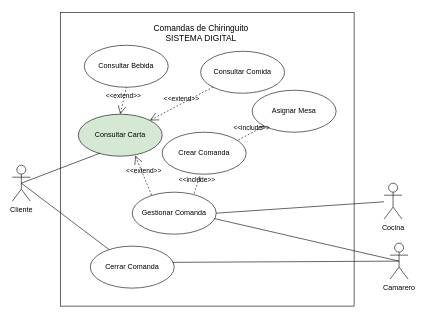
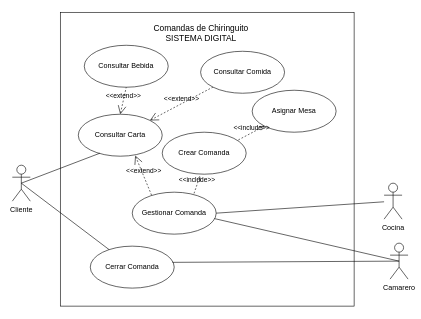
(120, 135) -> (120, 135)
